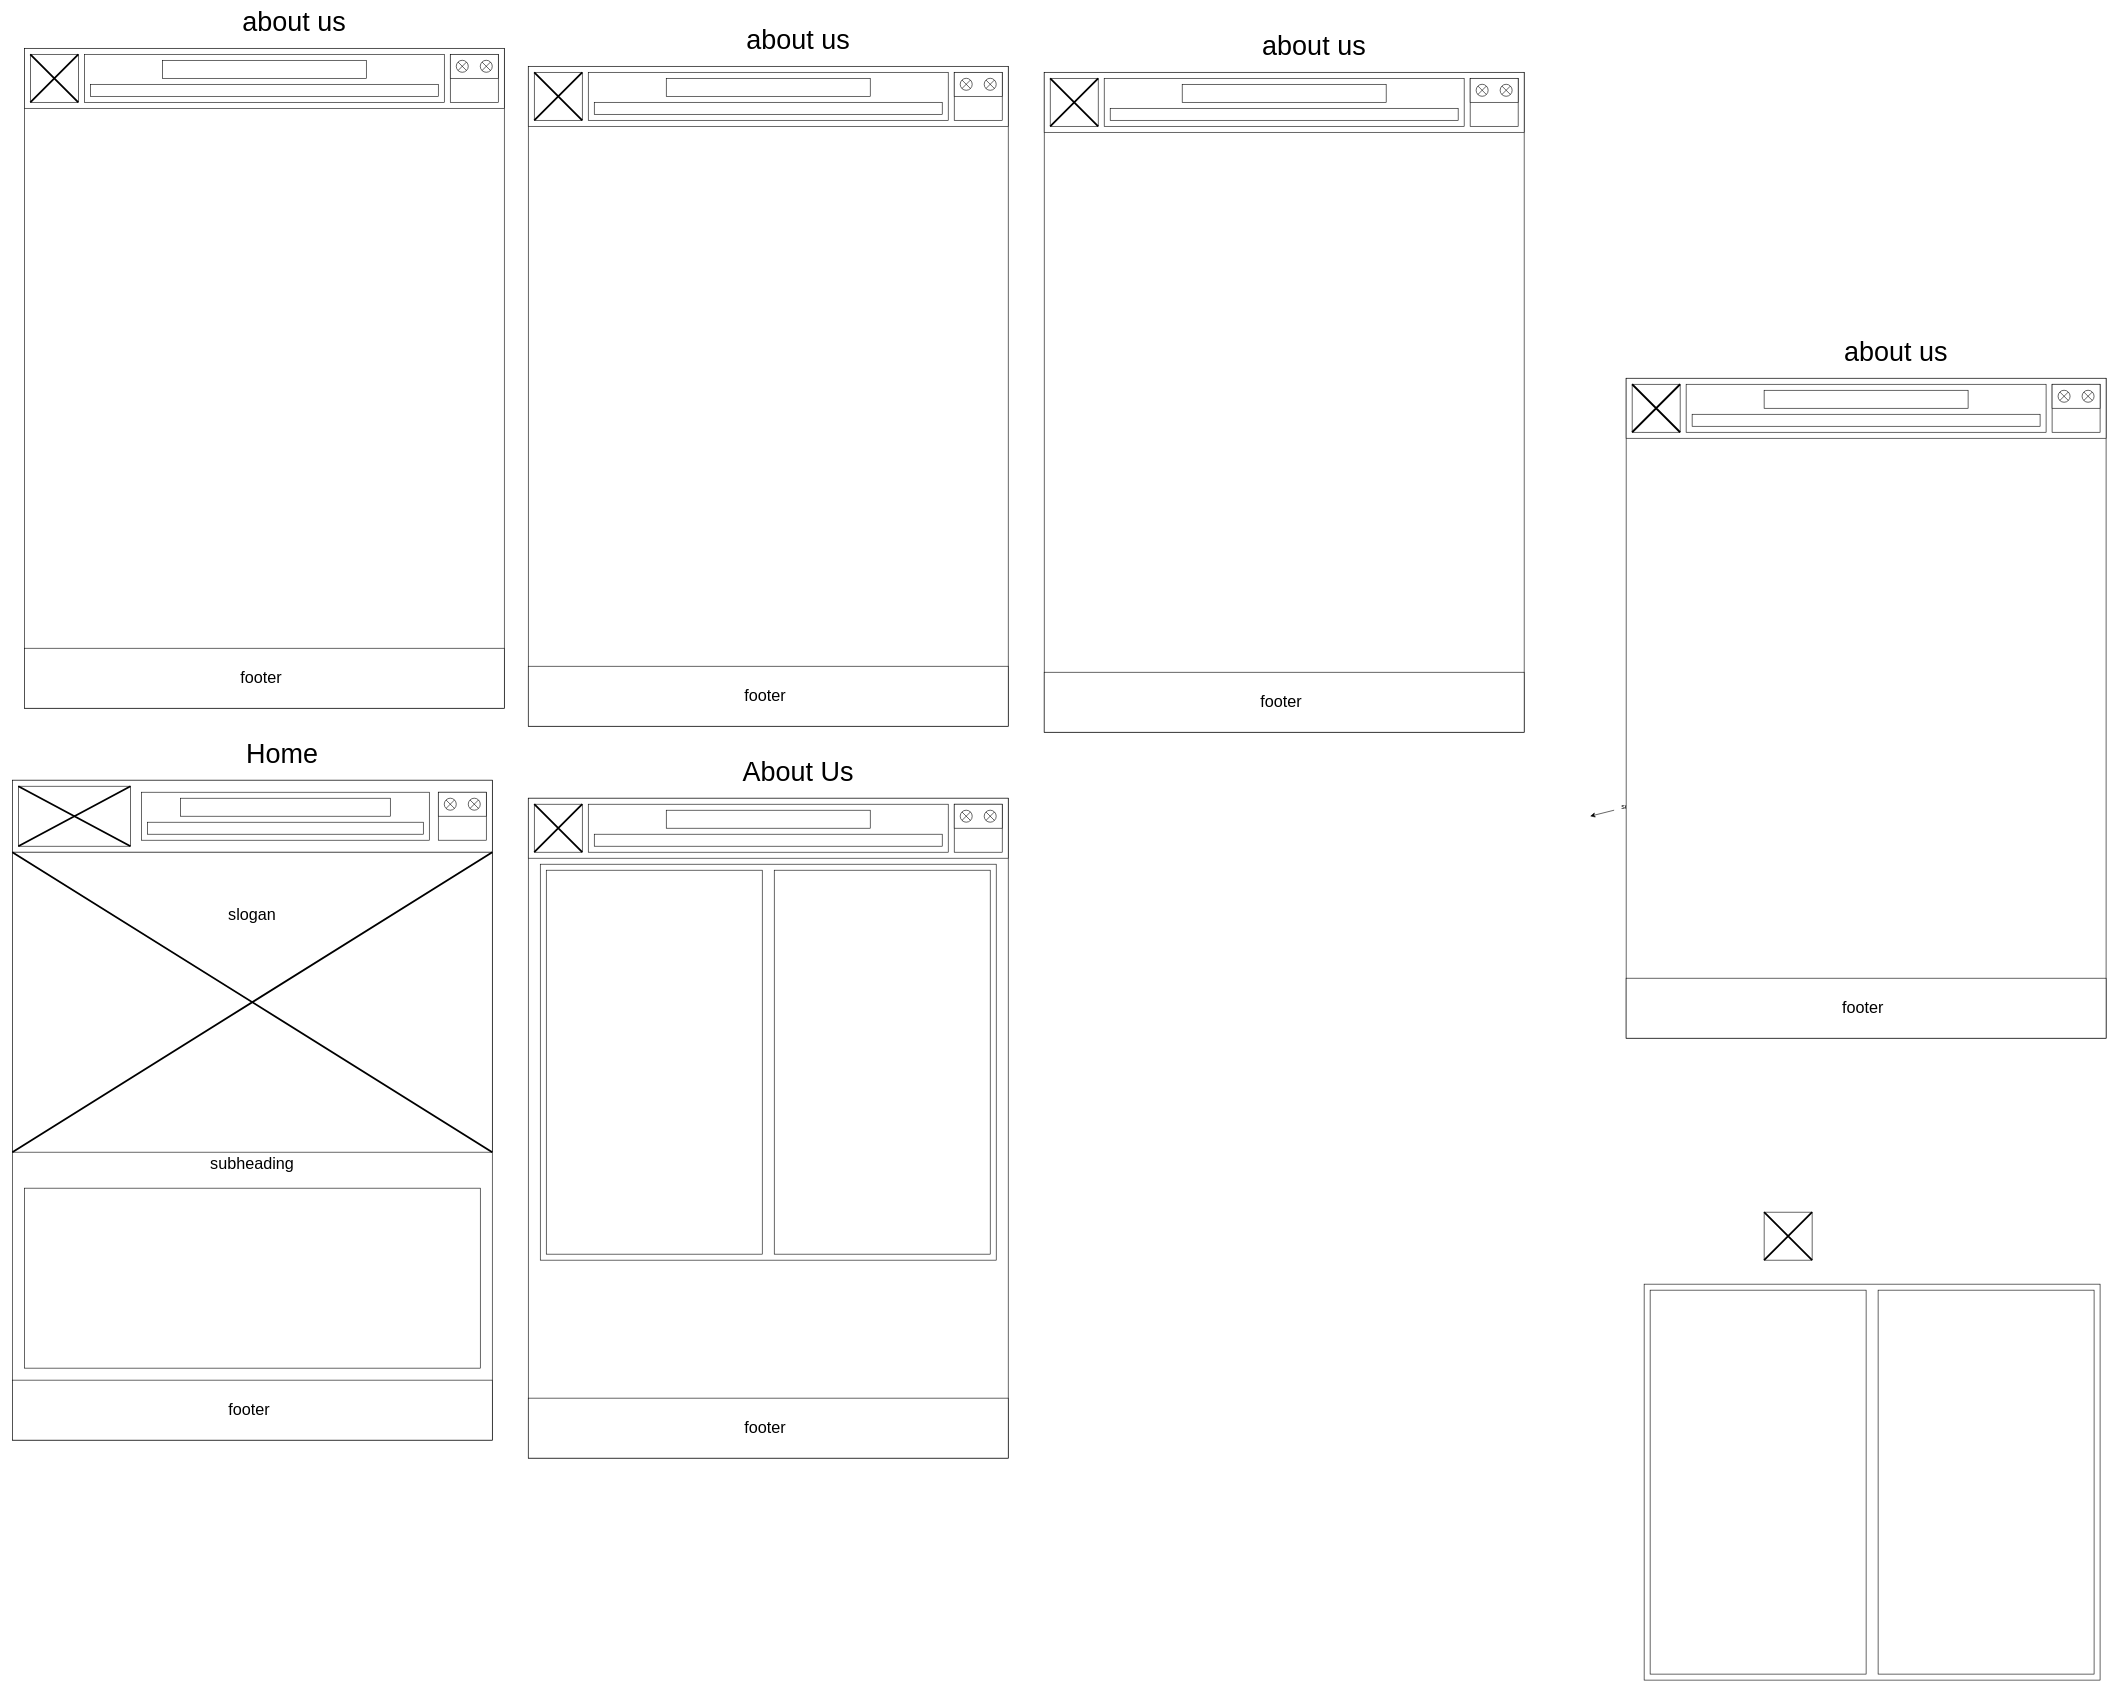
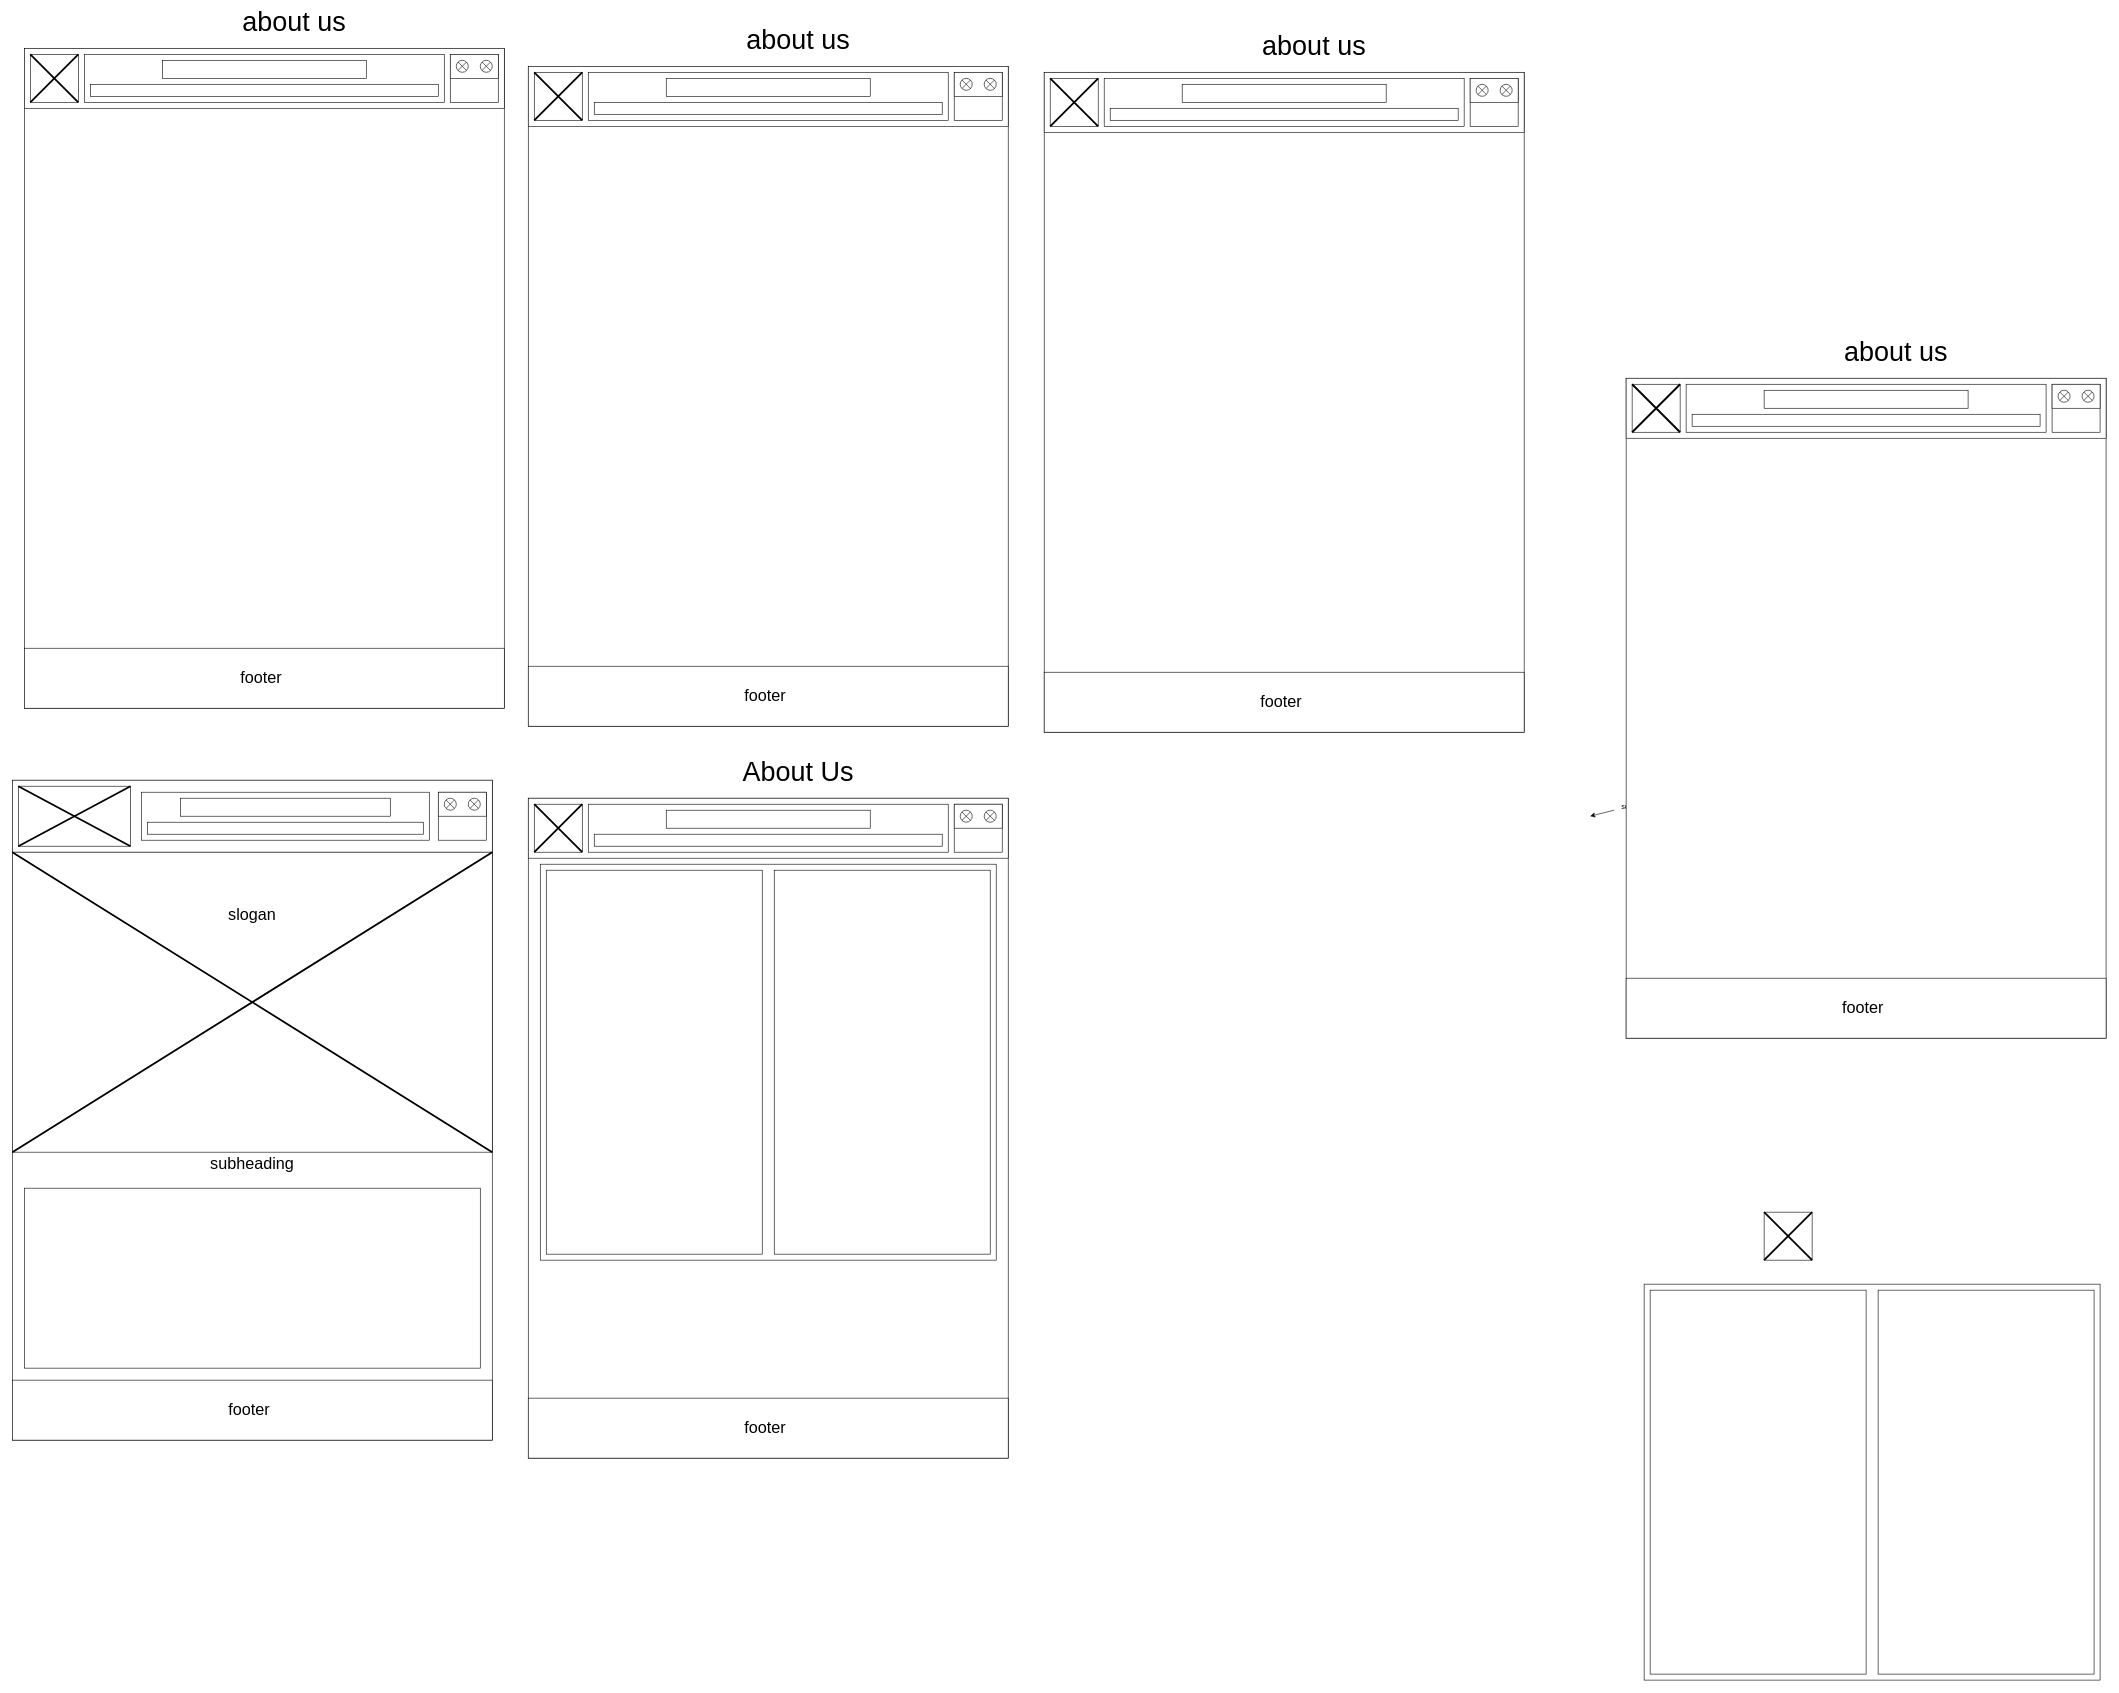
(282, 753) -> none
